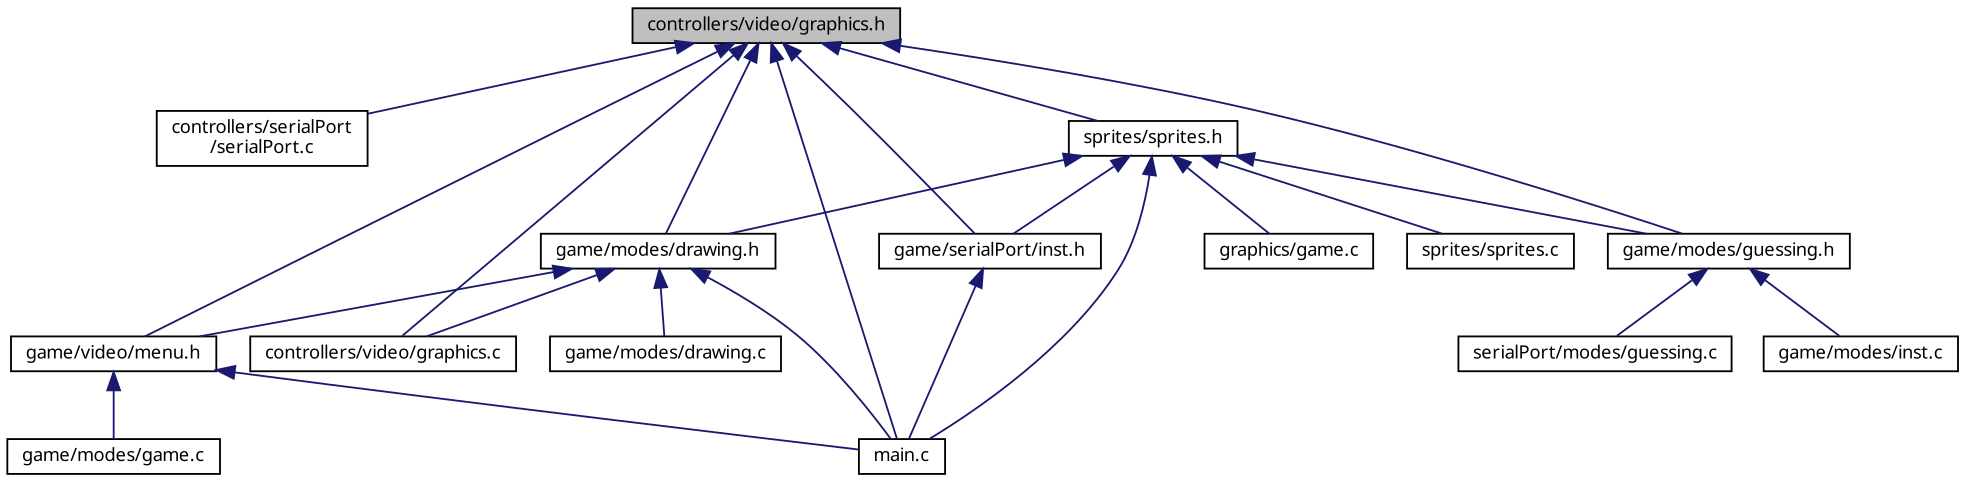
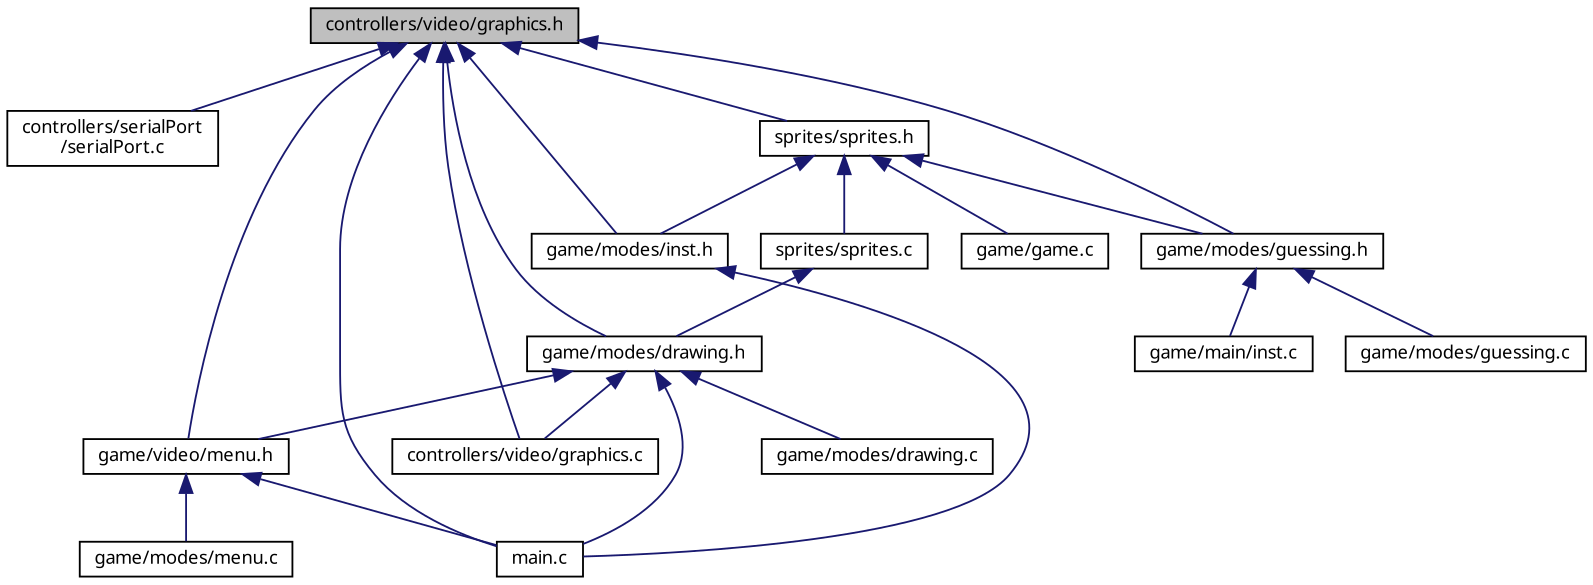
(896, 197) -> (736, 307)
(990, 251) -> (630, 251)
(1289, 251) -> (1035, 251)
(1069, 330) -> none
(1595, 354) -> (1466, 354)
(1861, 354) -> (1224, 354)
(114, 456) -> (186, 559)
